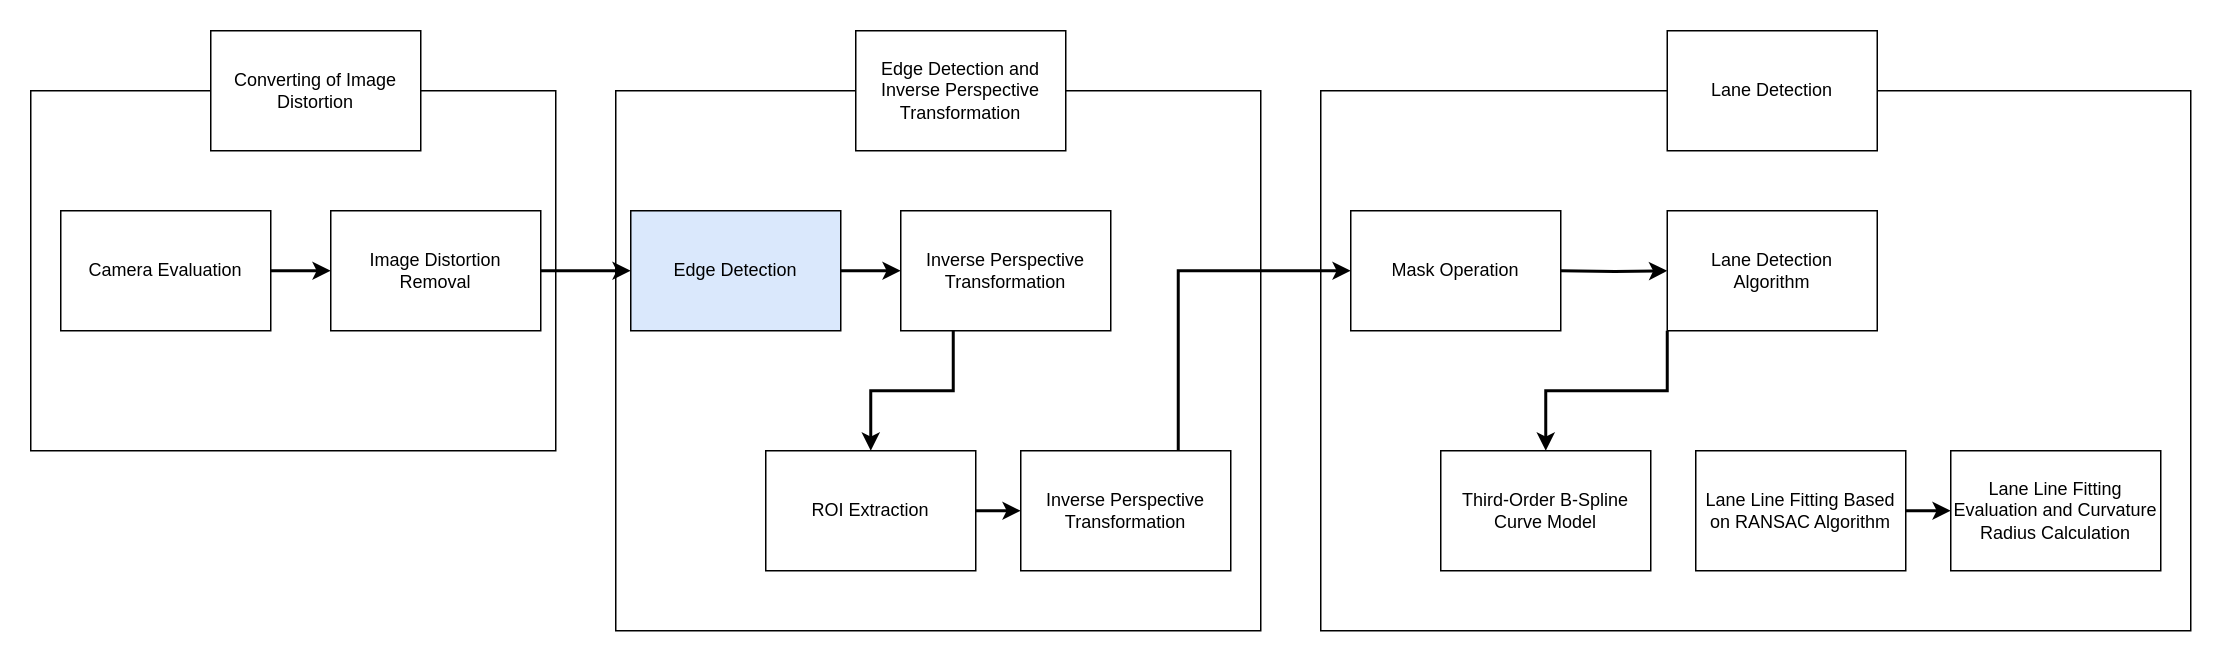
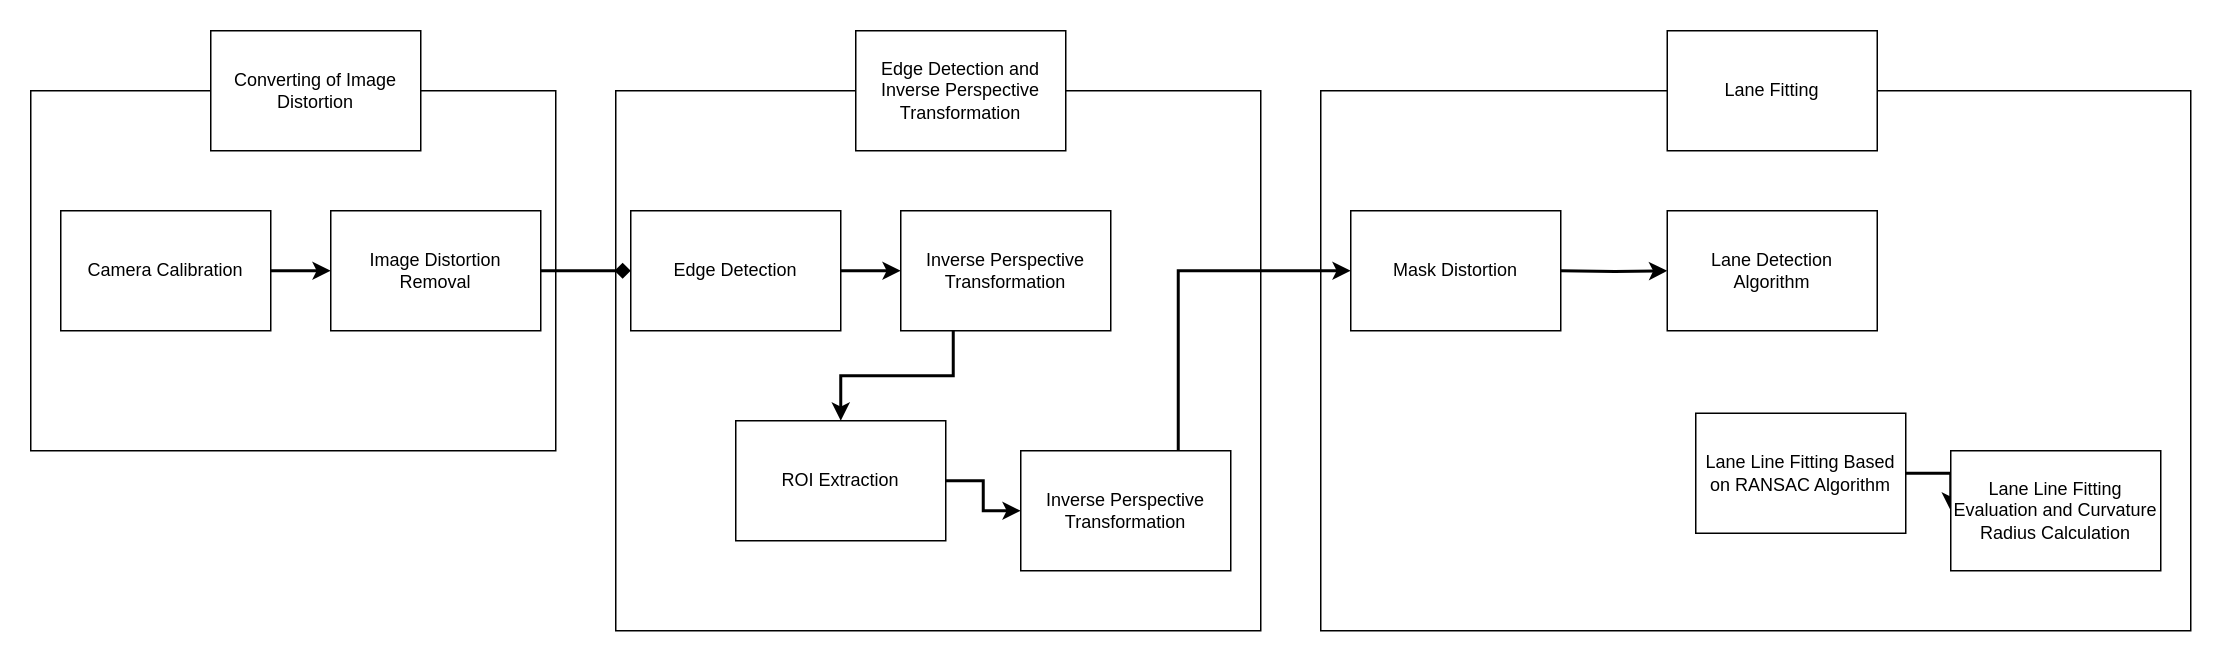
(1772, 91) -> (1772, 91)
(166, 271) -> (166, 271)
(616, 271) -> (615, 271)
(736, 271) -> (736, 271)
(1456, 271) -> (1456, 271)
(1613, 391) -> none
(871, 511) -> (841, 481)
(1546, 511) -> none
(1801, 511) -> (1801, 473)
